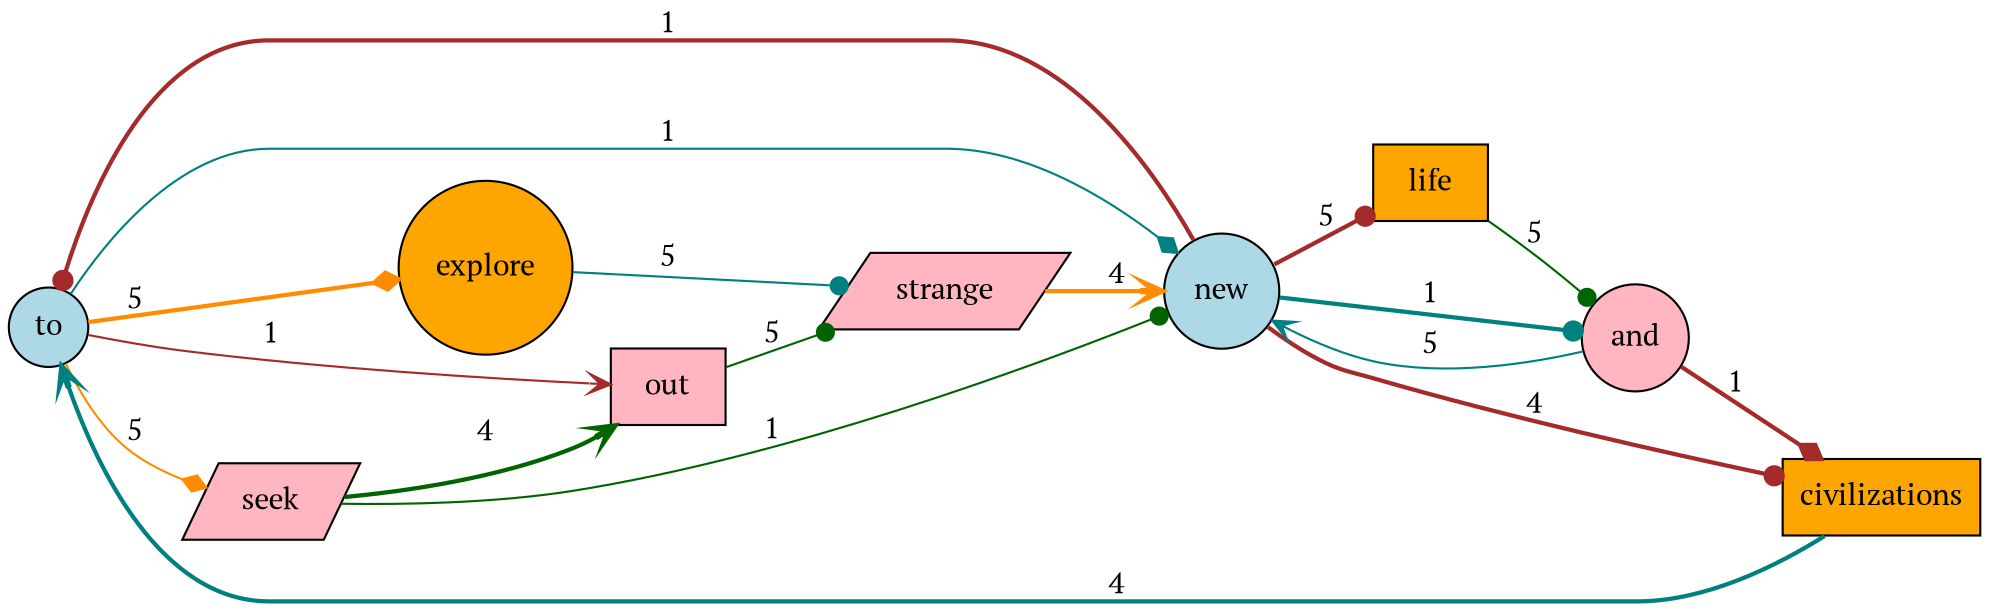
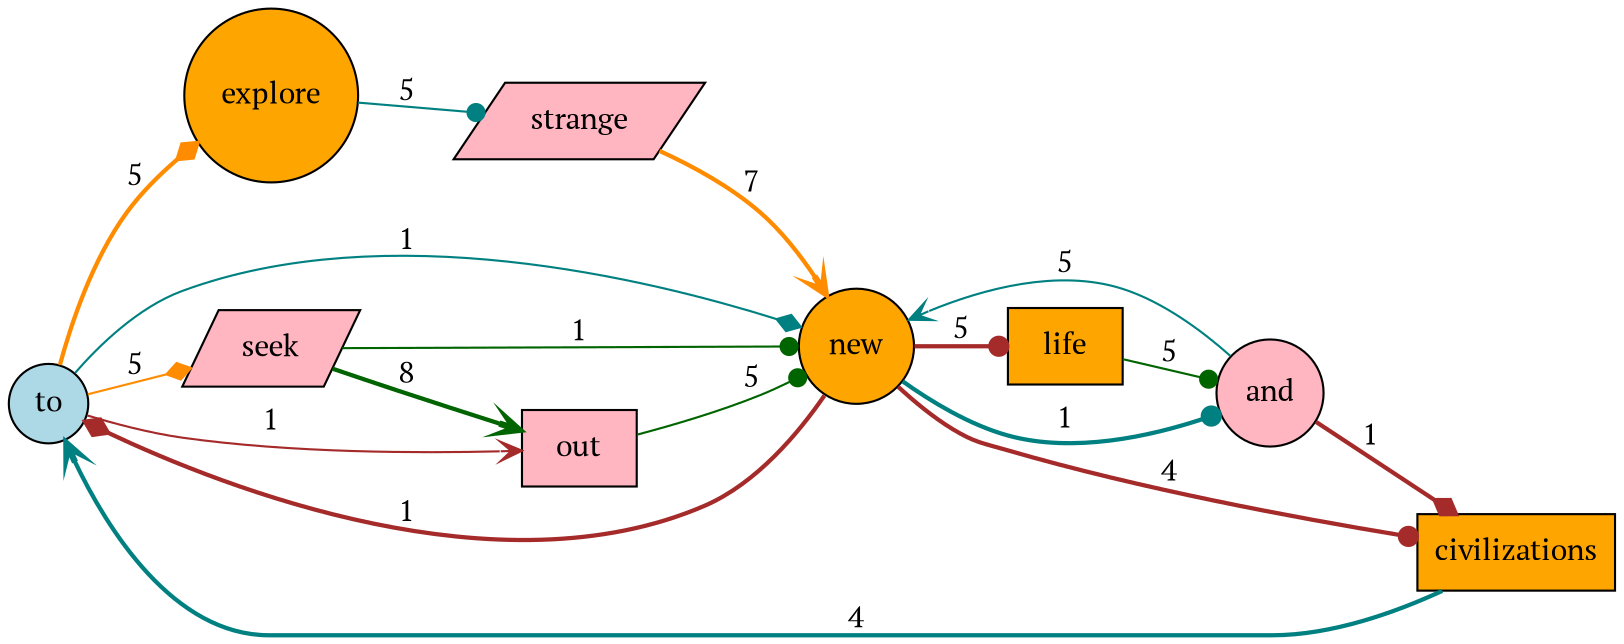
(609, 40) -> (483, 538)
(1117, 275) -> (752, 184)
(1222, 291) -> (856, 346)
(771, 351) -> (715, 412)
(486, 432) -> (407, 375)
